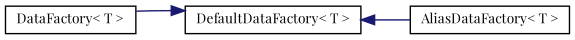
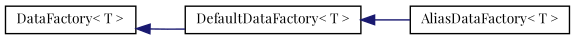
(154, 11) -> (168, 29)
